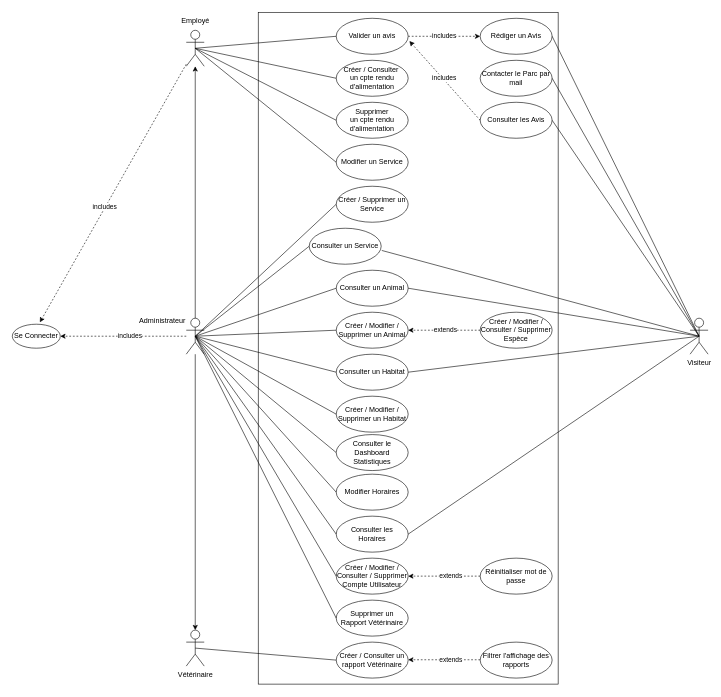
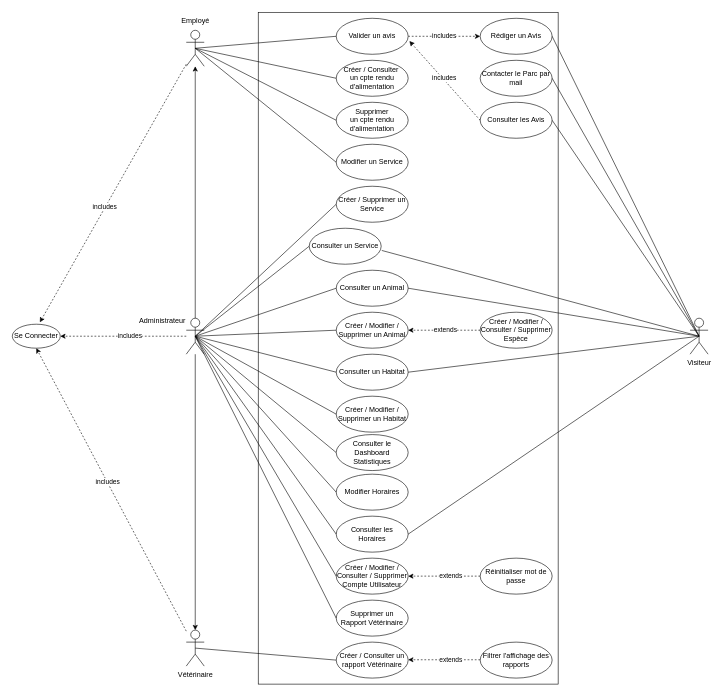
none -> (100, 469)
